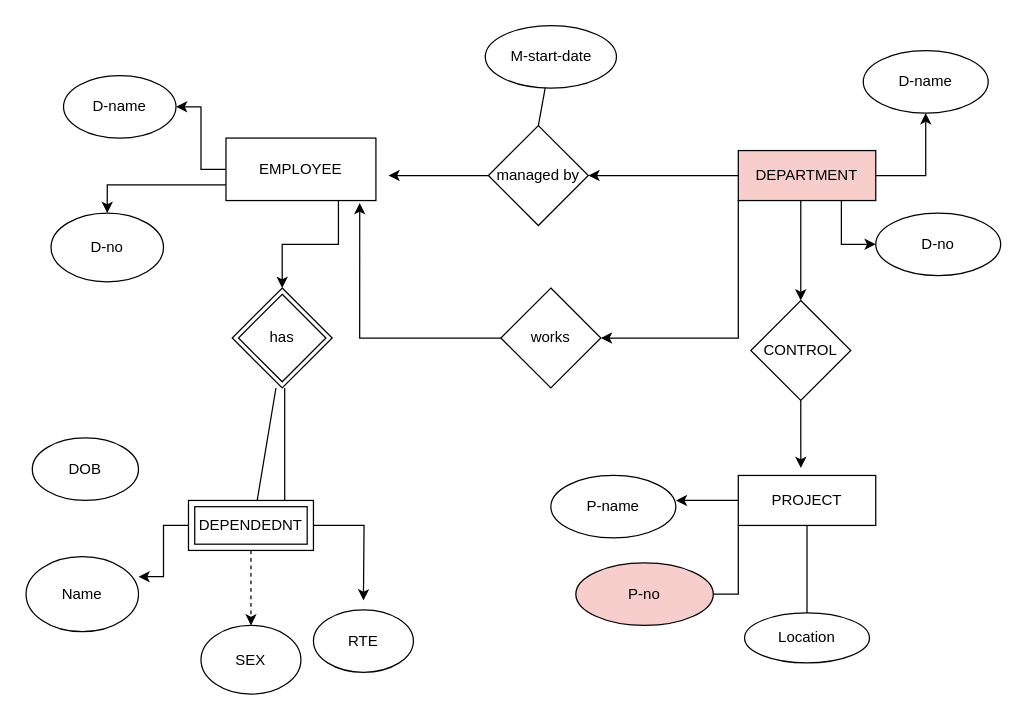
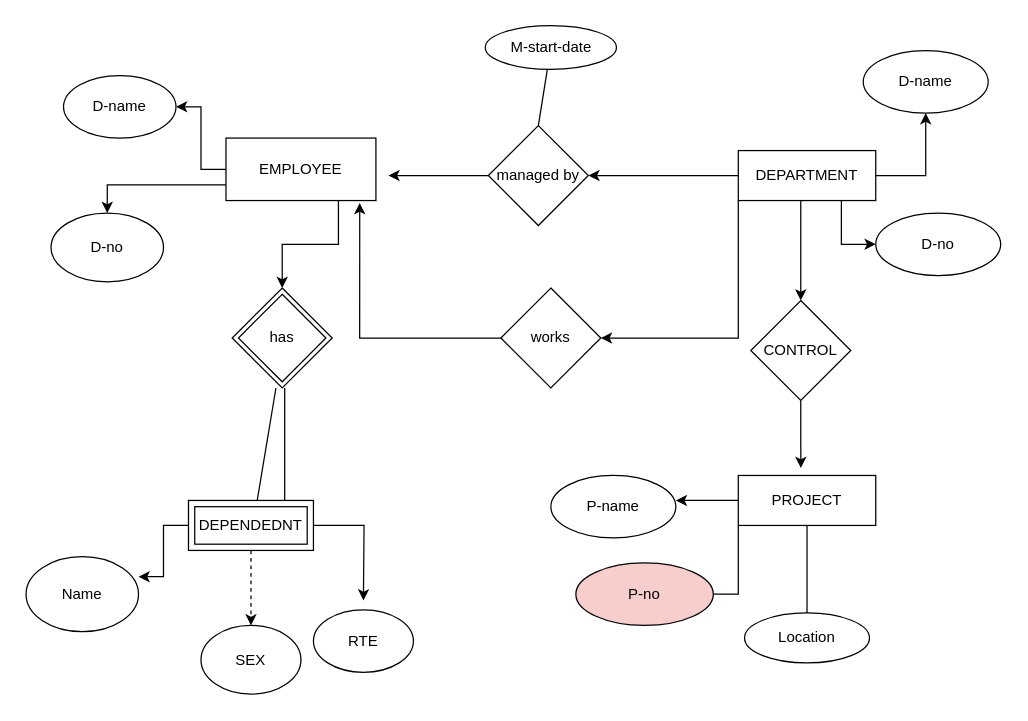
(551, 57) -> (551, 48)
(807, 176) -> (807, 176)
(85, 469) -> none
